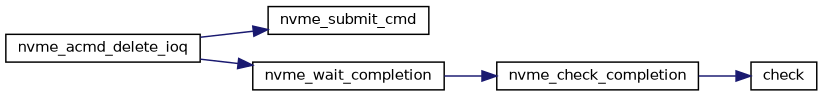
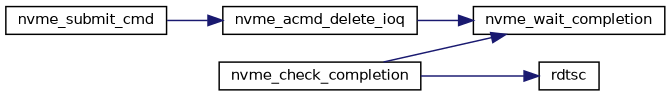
(227, 34) -> (187, 20)
(463, 76) -> (438, 50)
(784, 76) -> (569, 76)
